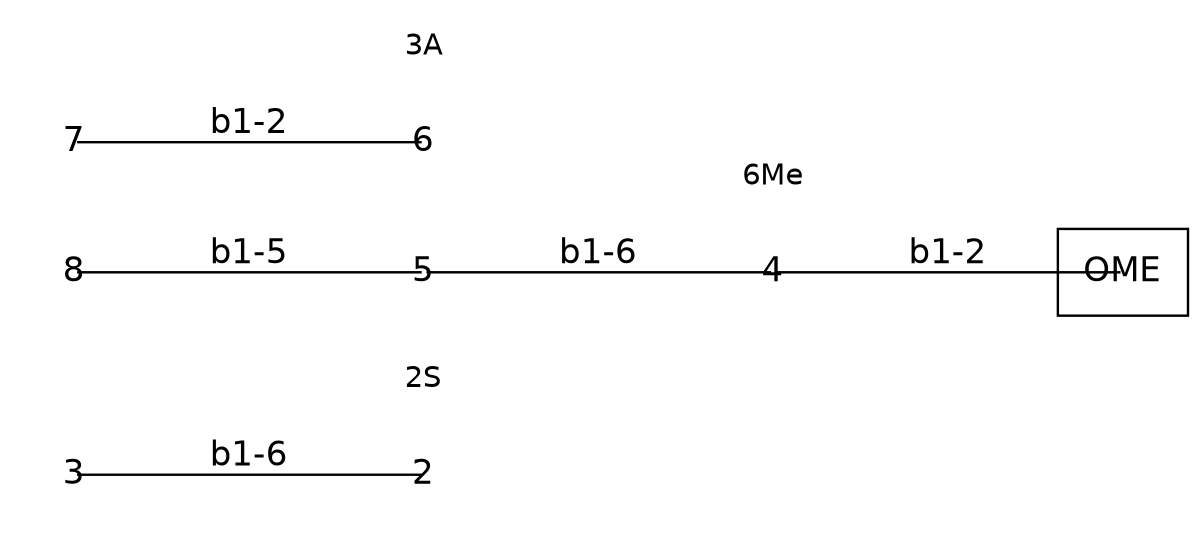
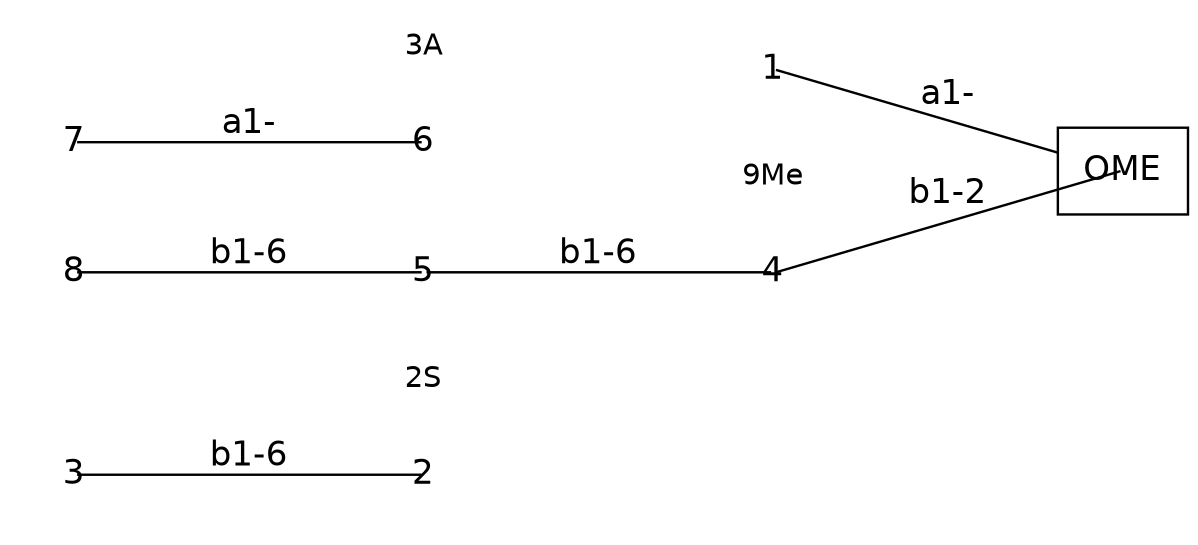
none -> (774, 70)
(249, 124) -> (249, 124)
(774, 166) -> (774, 166)
(249, 254) -> (249, 254)
